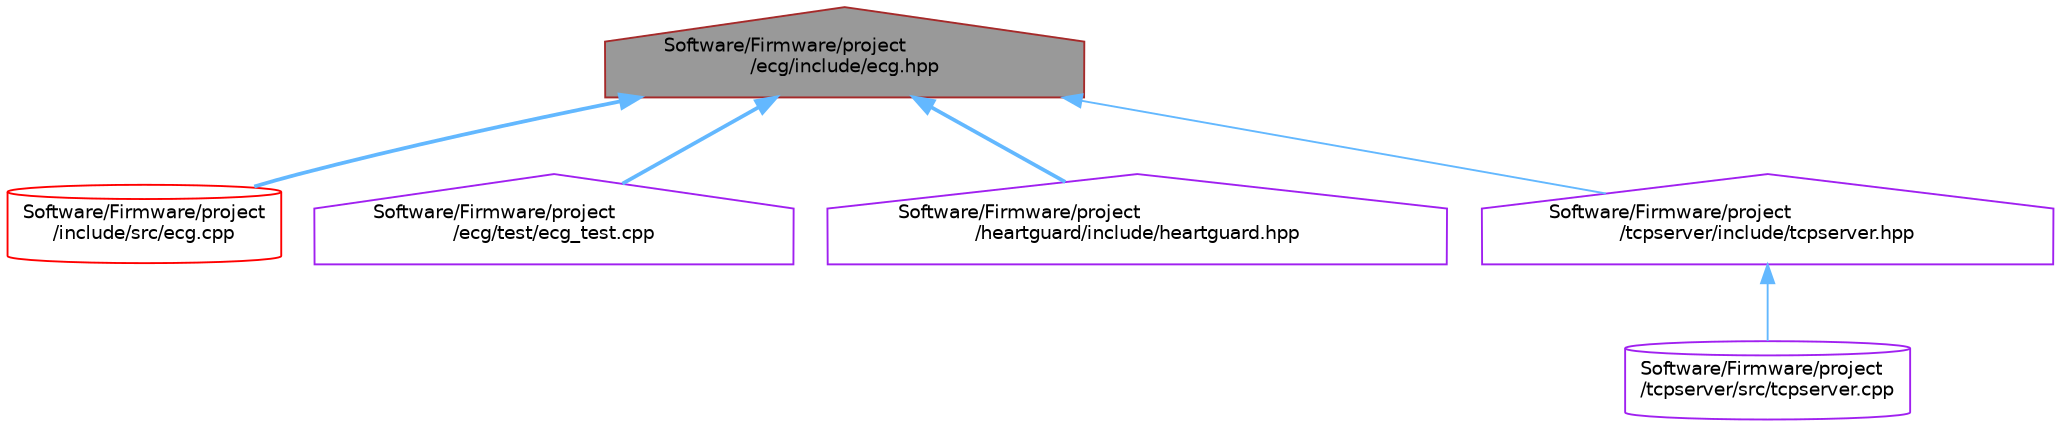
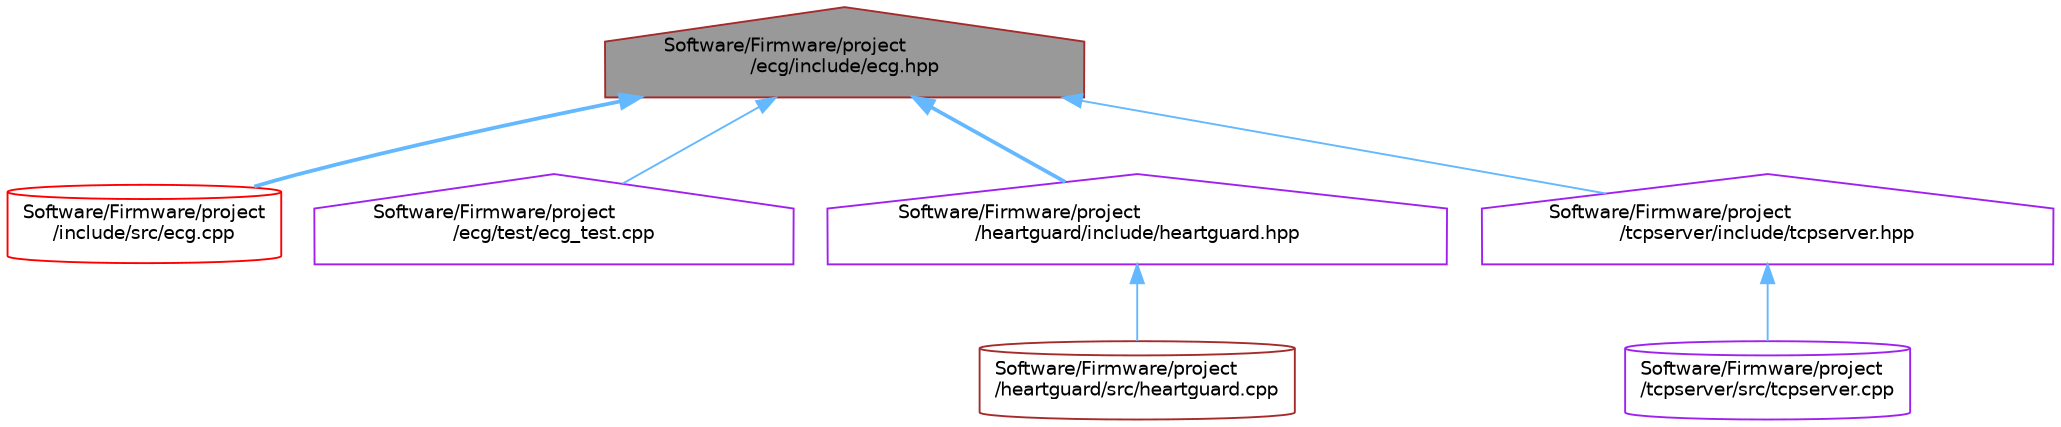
(691, 145) -> (691, 145)
none -> (1137, 380)
